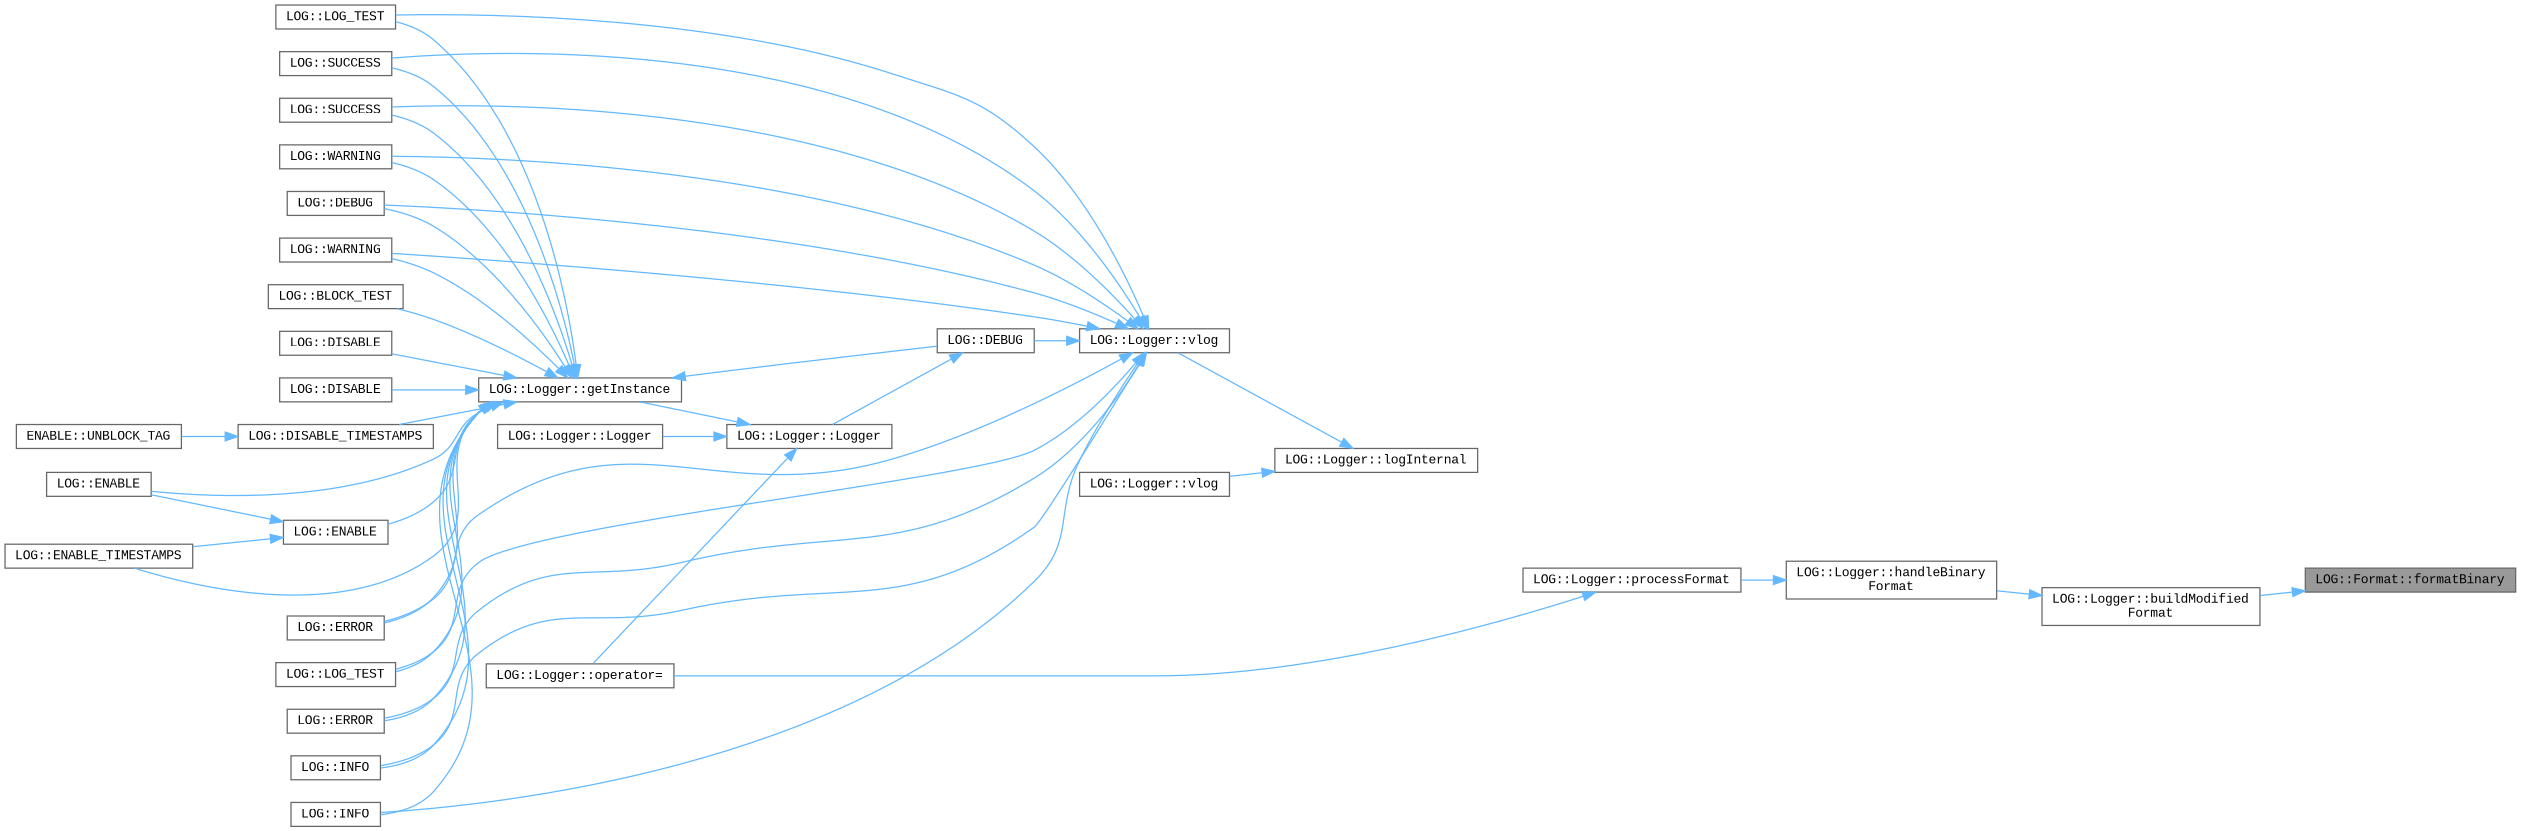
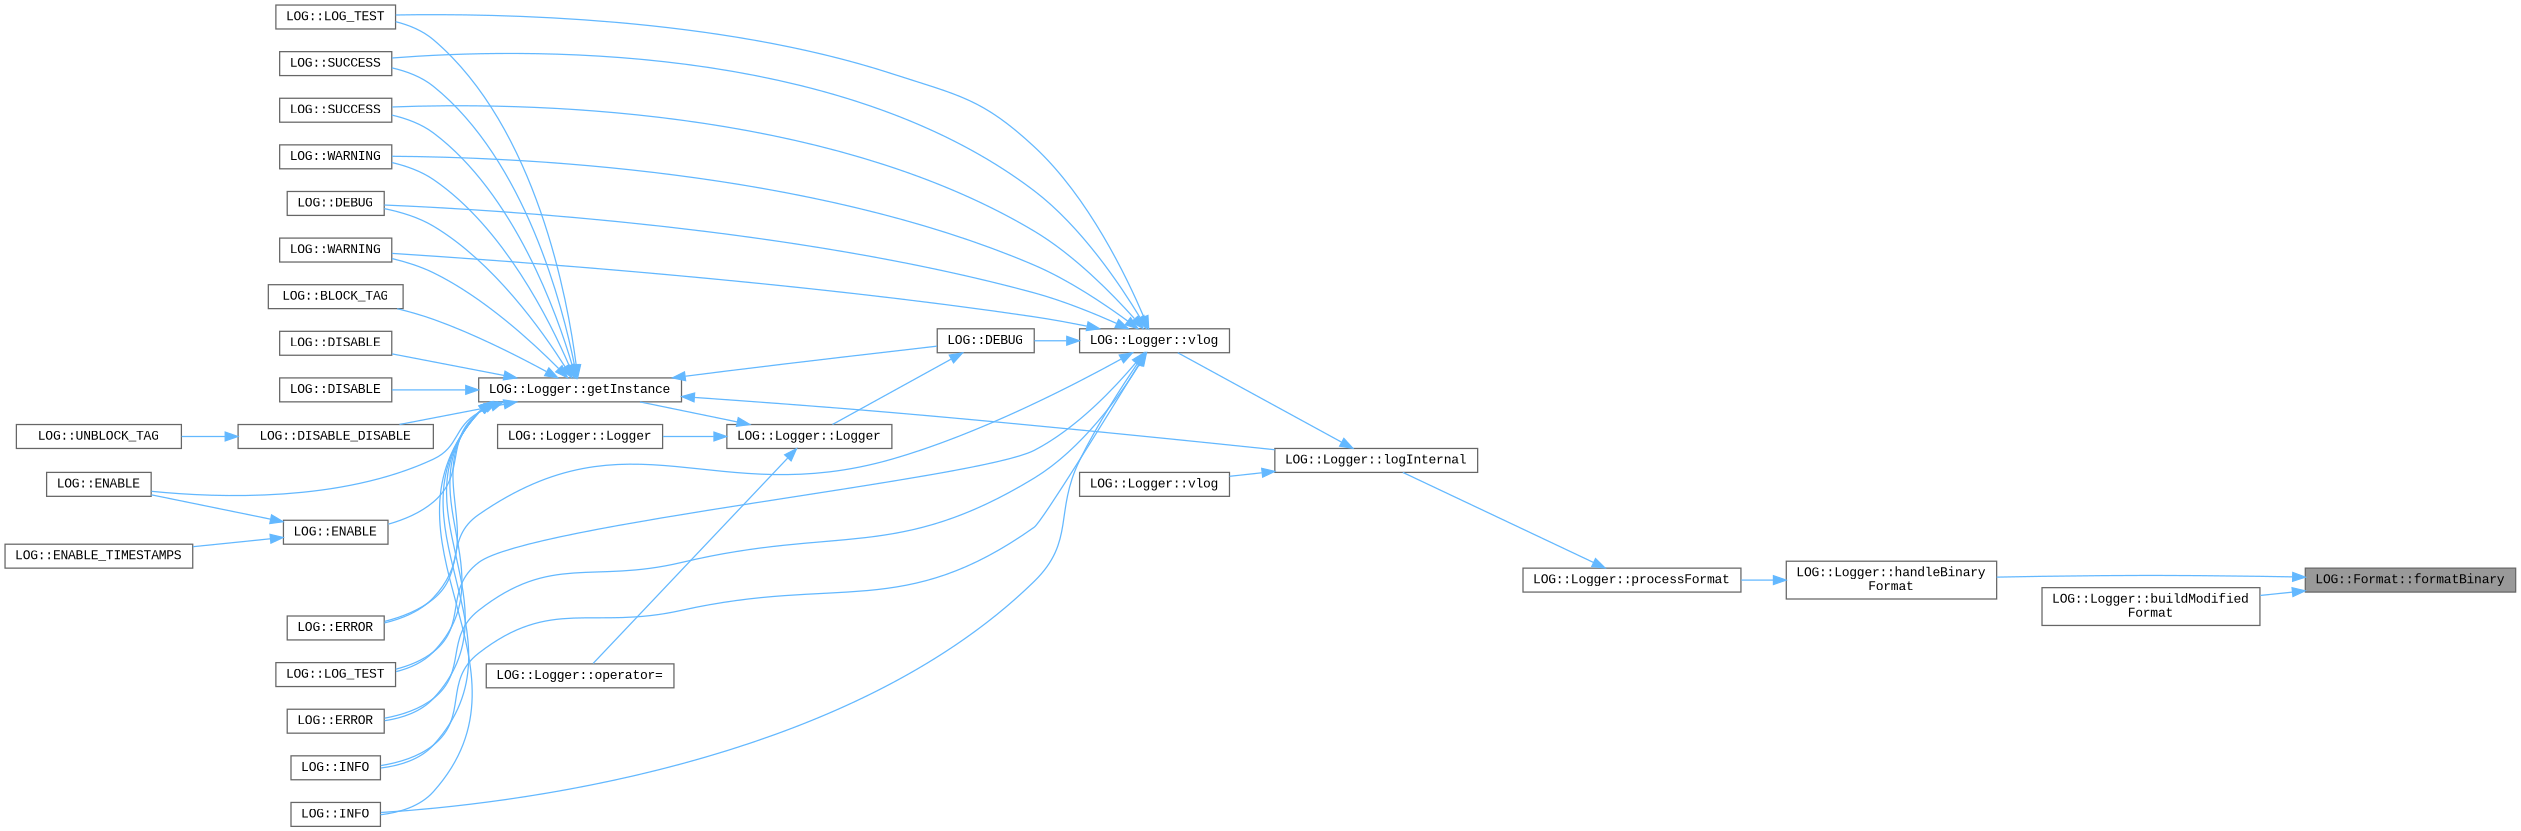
(336, 297) -> (336, 297)
(99, 436) -> (99, 436)
(336, 436) -> (336, 436)
(367, 586) -> (970, 420)
(2013, 593) -> (2144, 575)
(1133, 676) -> (1498, 517)
